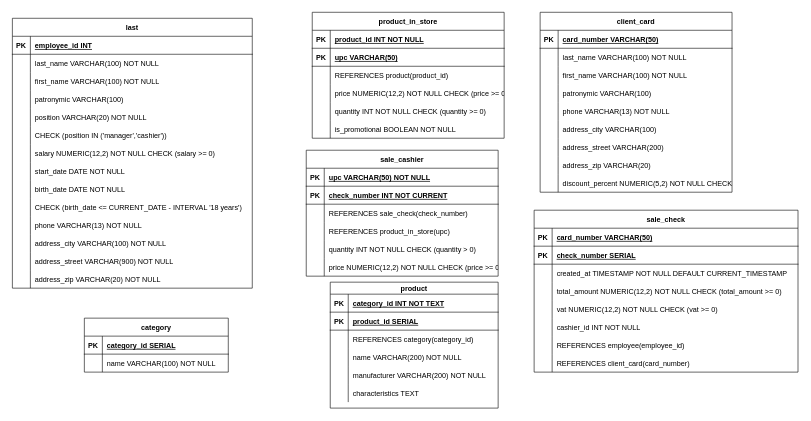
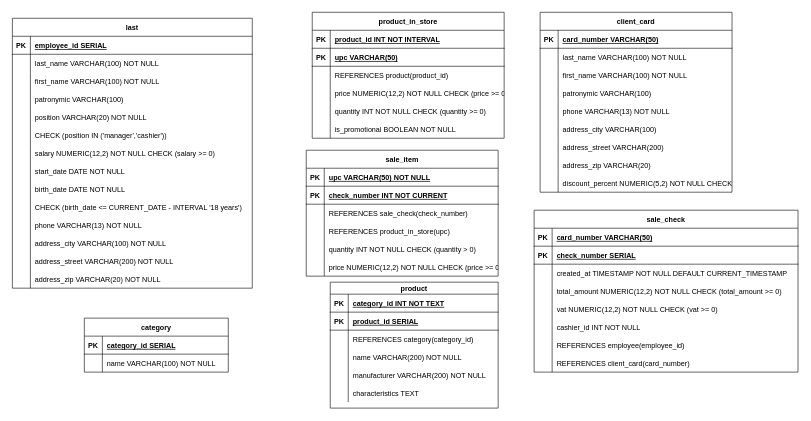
(389, 40) -> (397, 40)
(65, 46) -> (72, 46)
(402, 160) -> (402, 160)
(105, 262) -> (105, 262)
